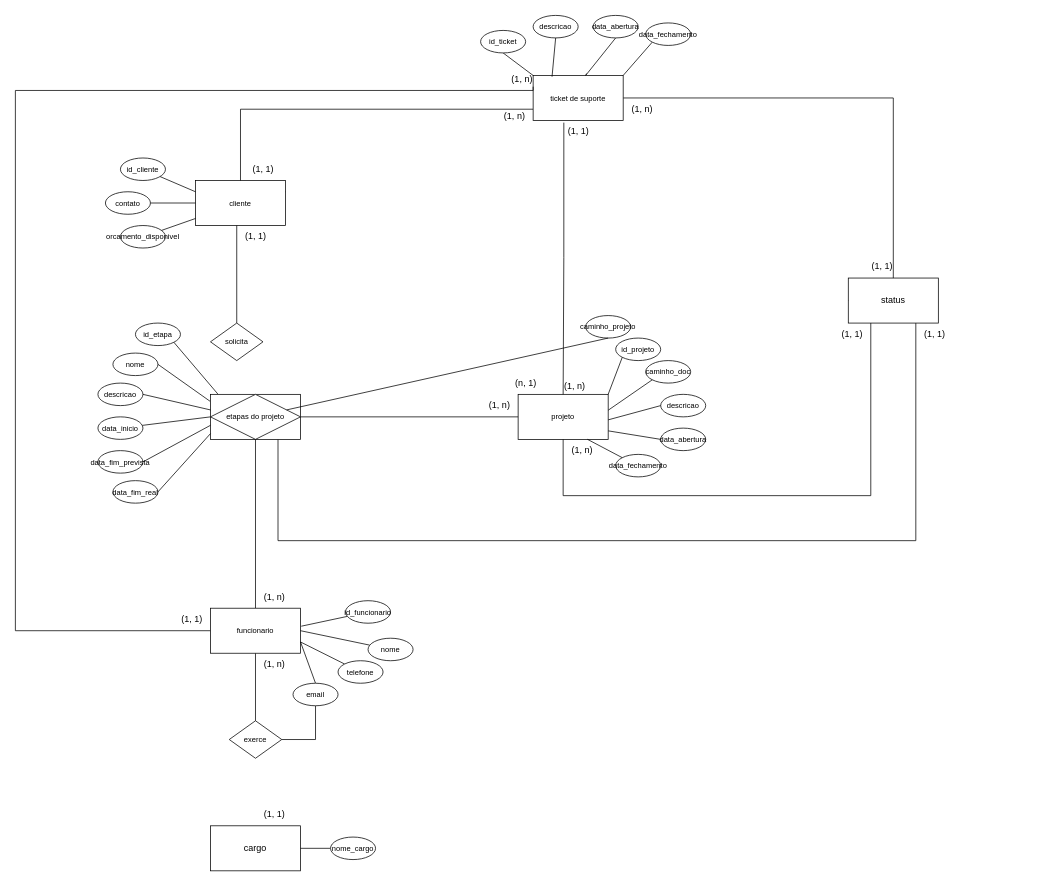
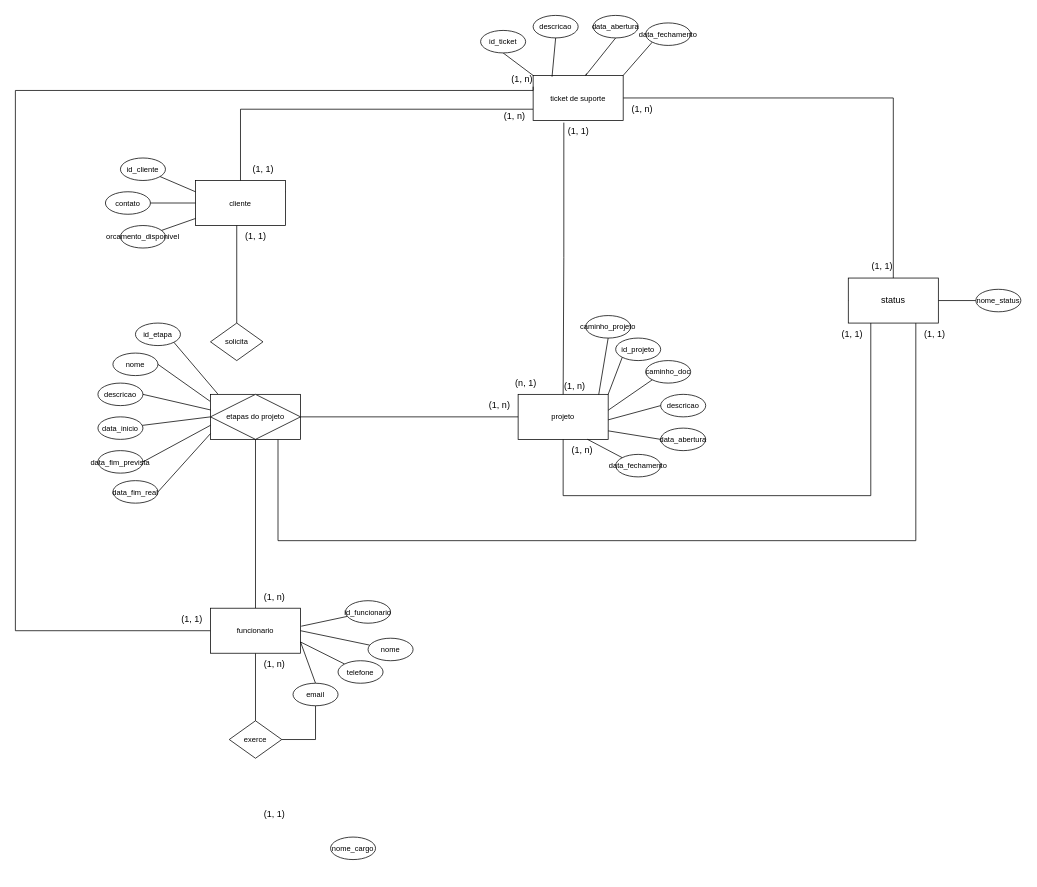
none -> (956, 300)
none -> (998, 300)
(448, 374) -> (603, 366)
(255, 848) -> none
(315, 848) -> none
